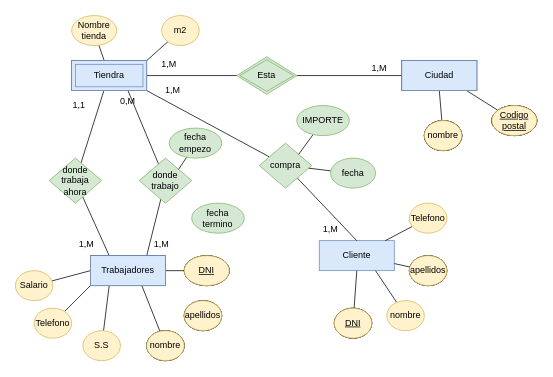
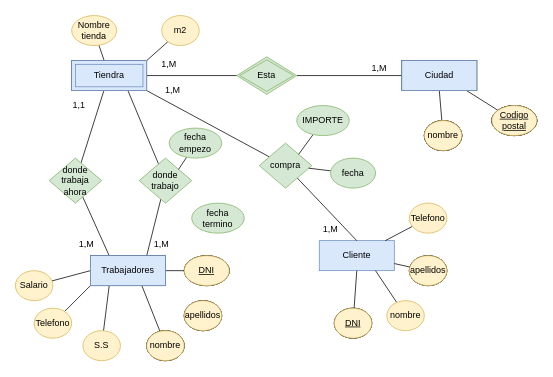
(128, 102) -> none
